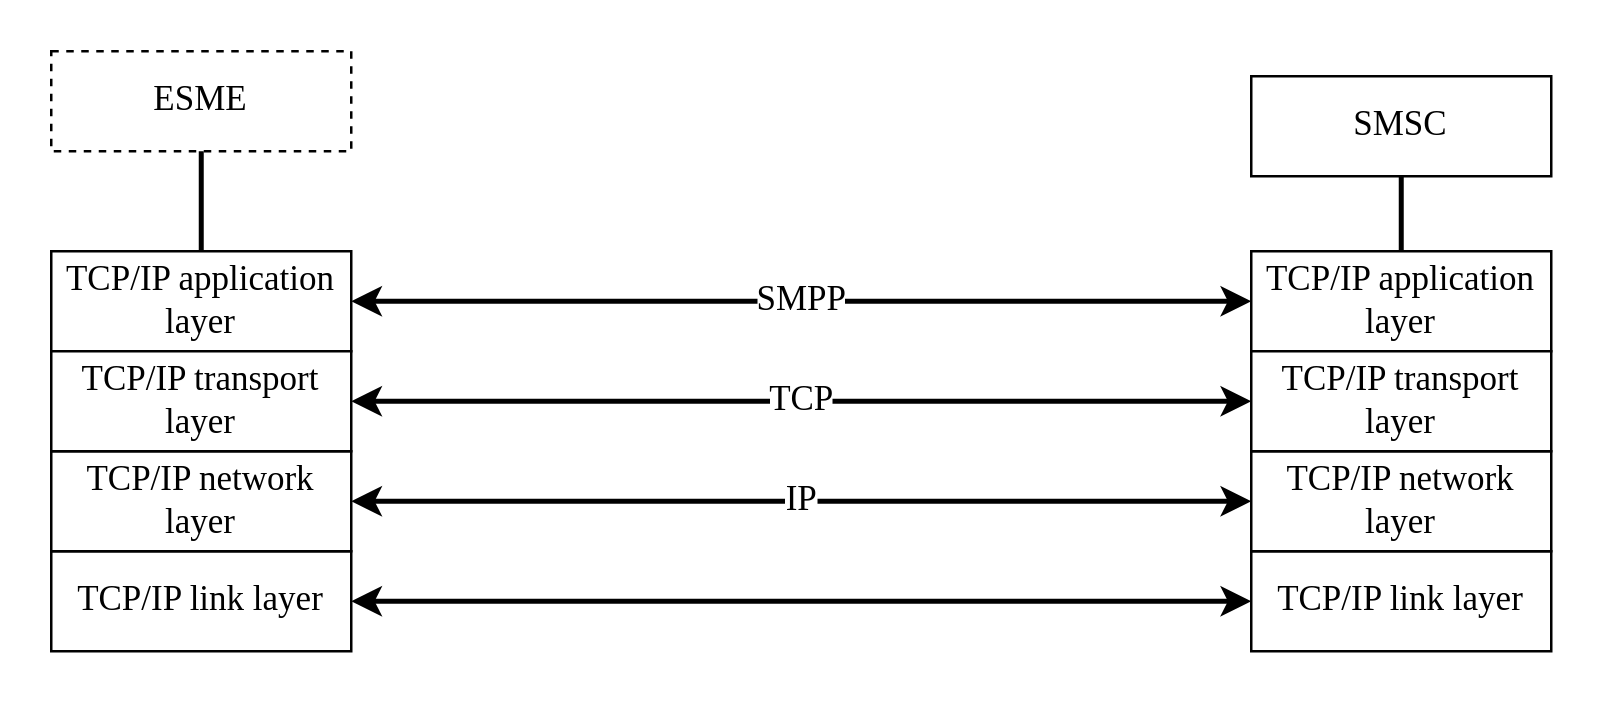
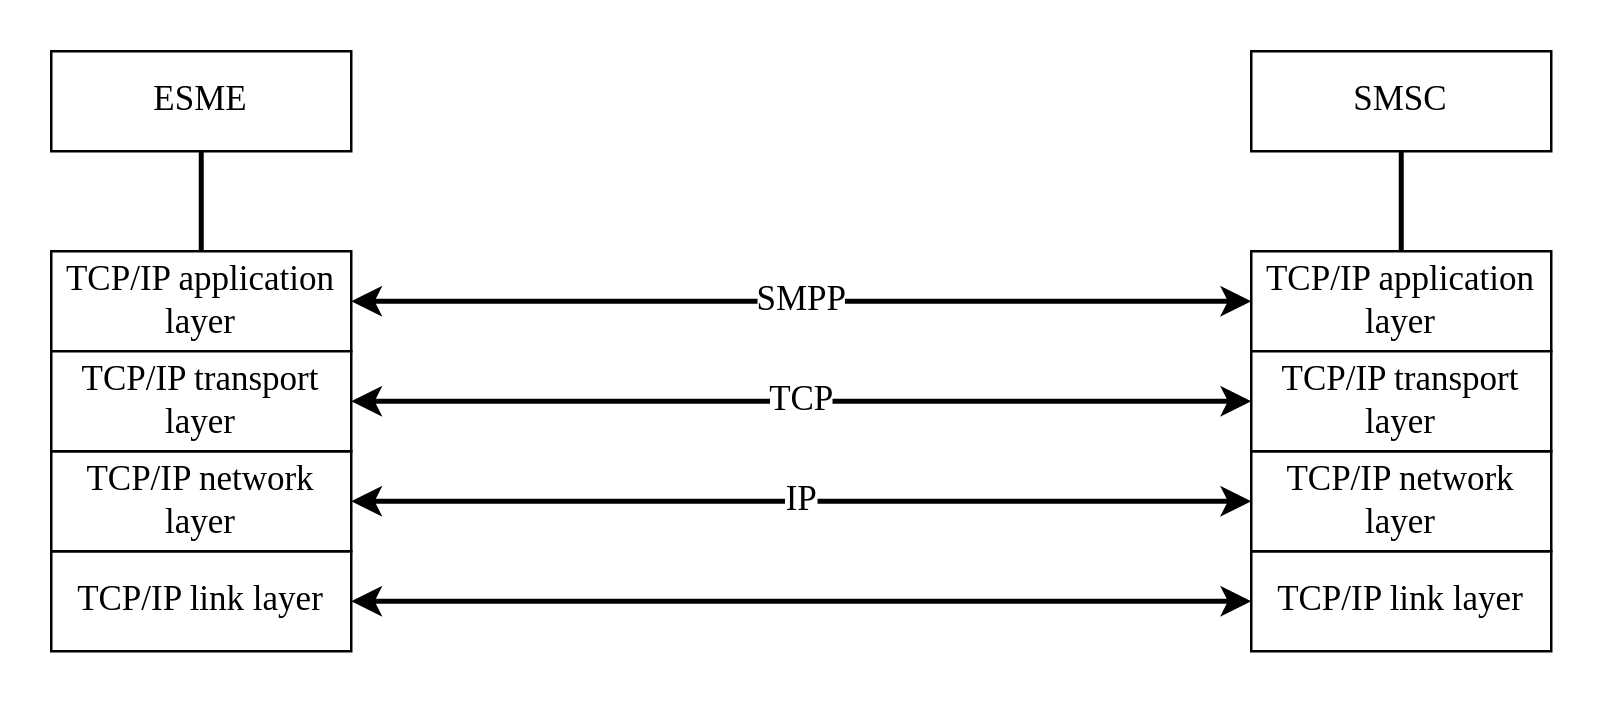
(201, 101) -> (201, 101)
(1401, 126) -> (1401, 101)
